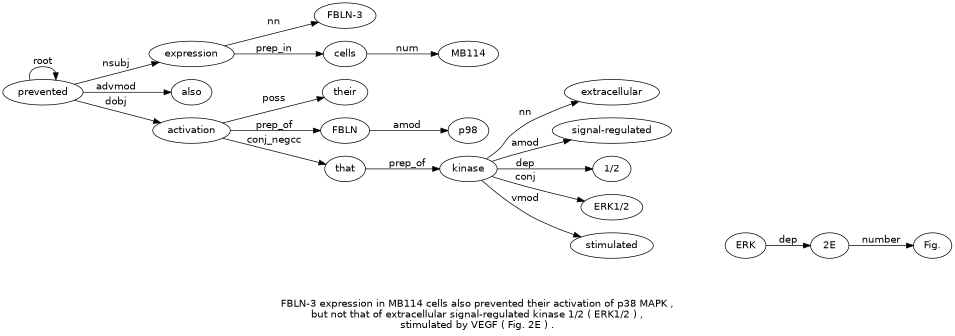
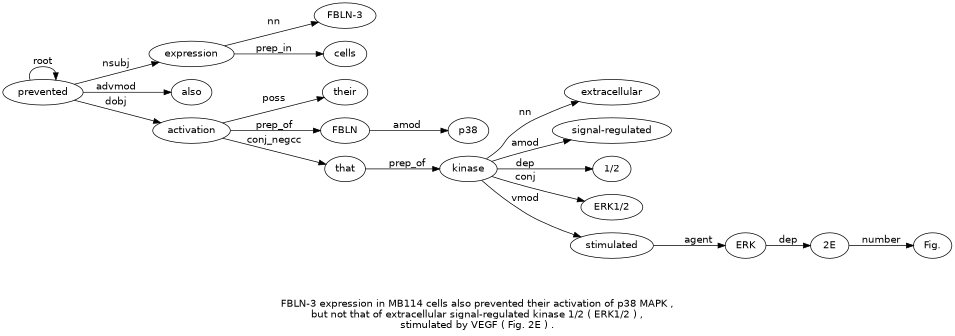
(468, 54) -> none
(468, 131) -> (468, 131)
none -> (686, 246)
